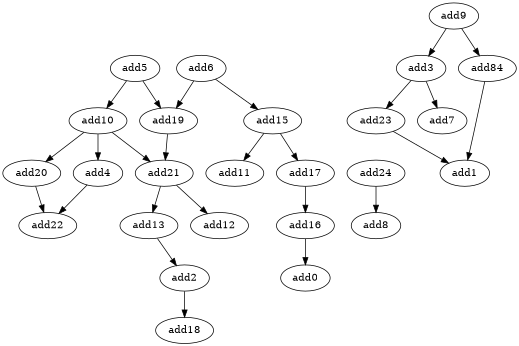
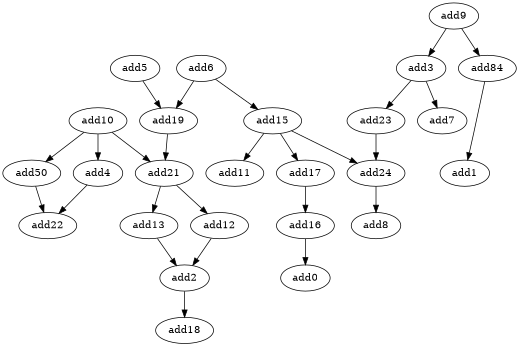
(119, 92) -> none
none -> (321, 145)
(418, 145) -> (376, 143)
(32, 173) -> (32, 173)
none -> (204, 249)
